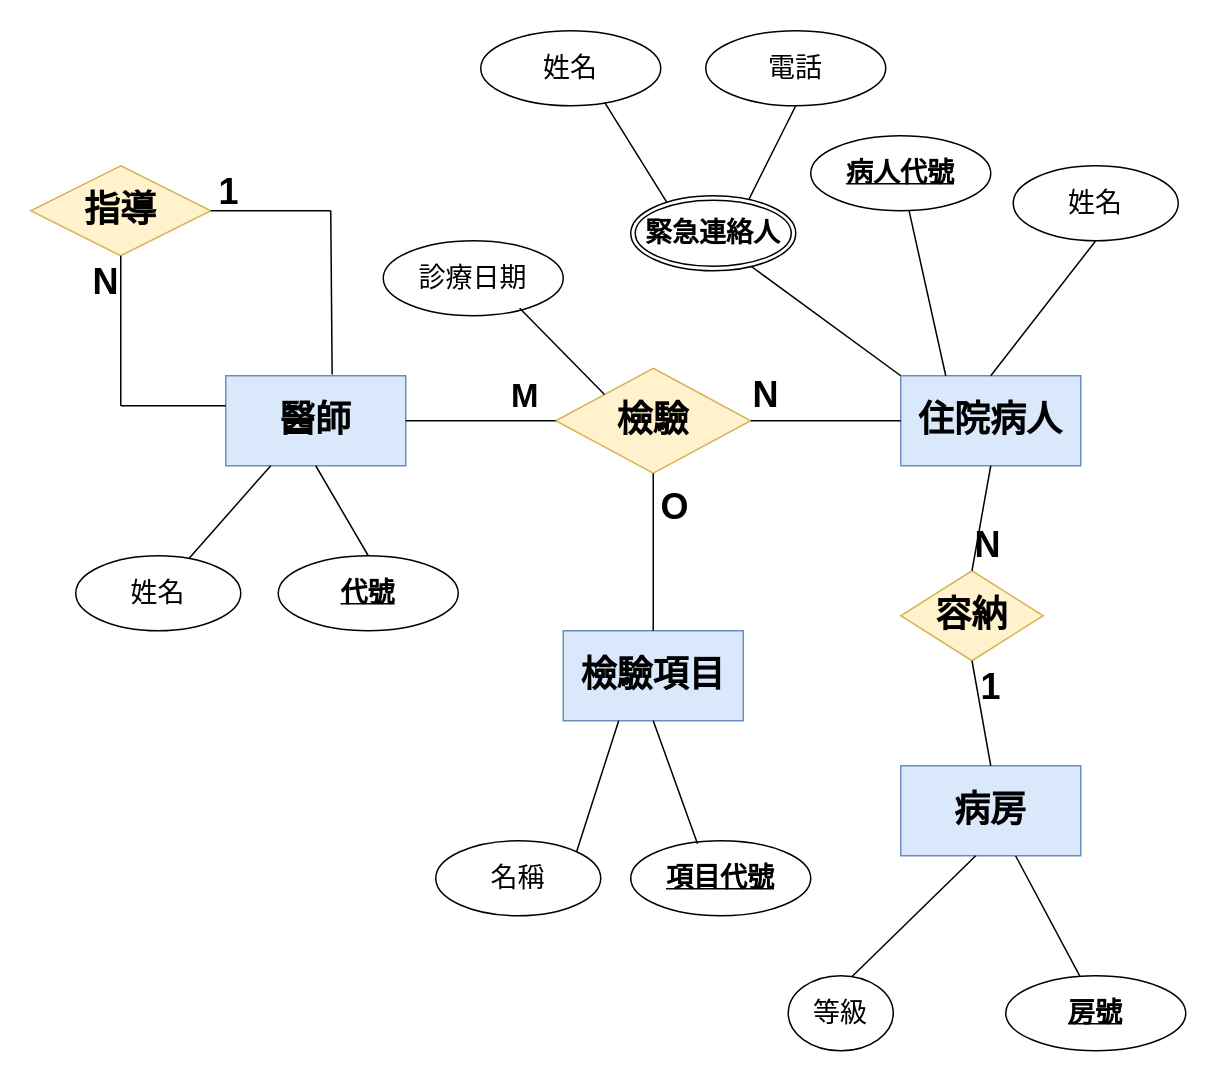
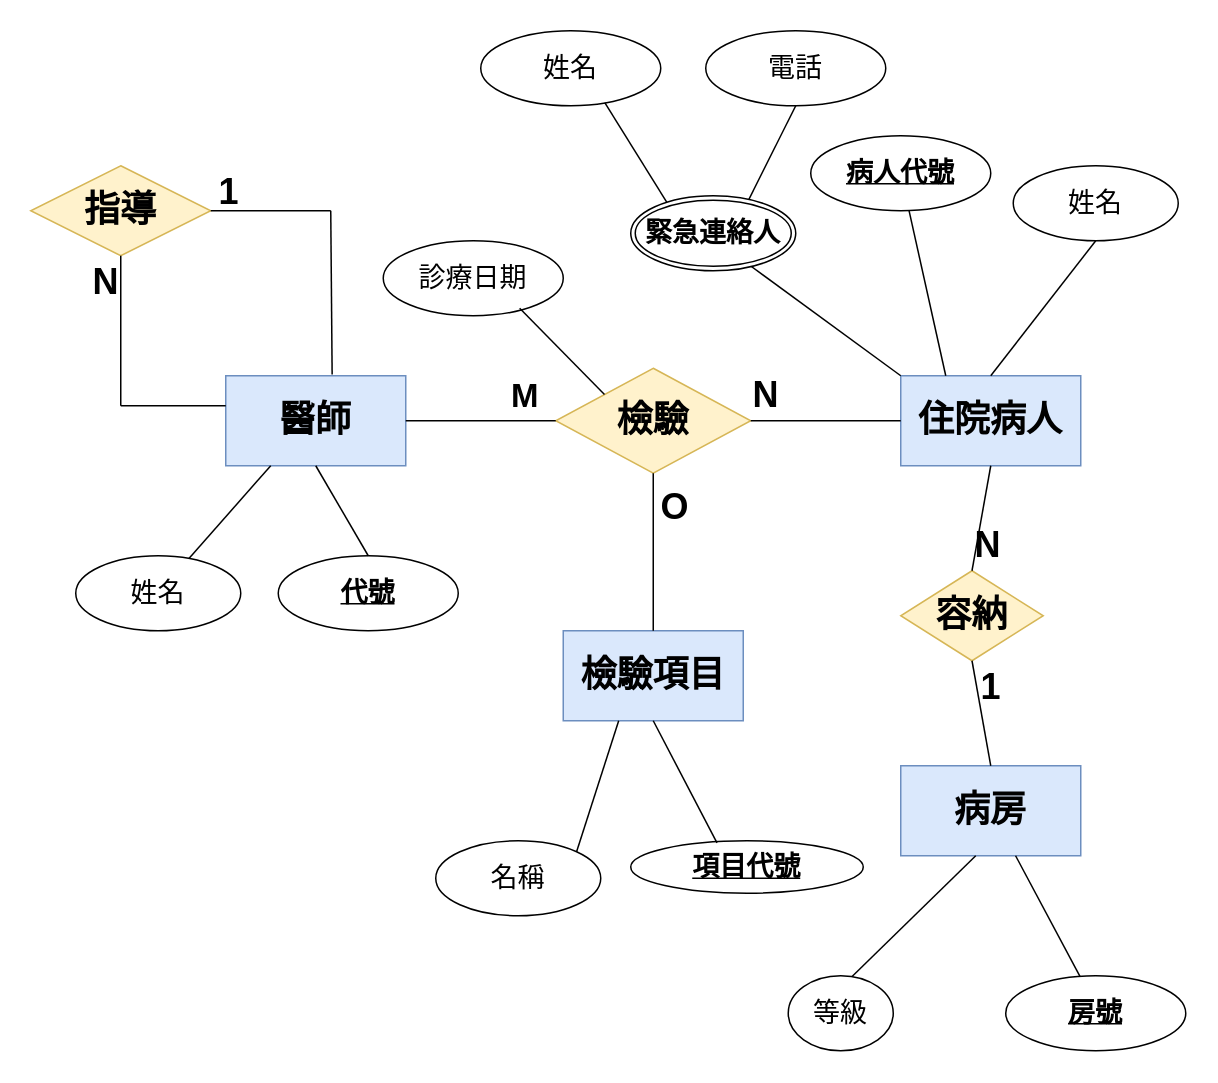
(721, 878) -> (747, 867)
